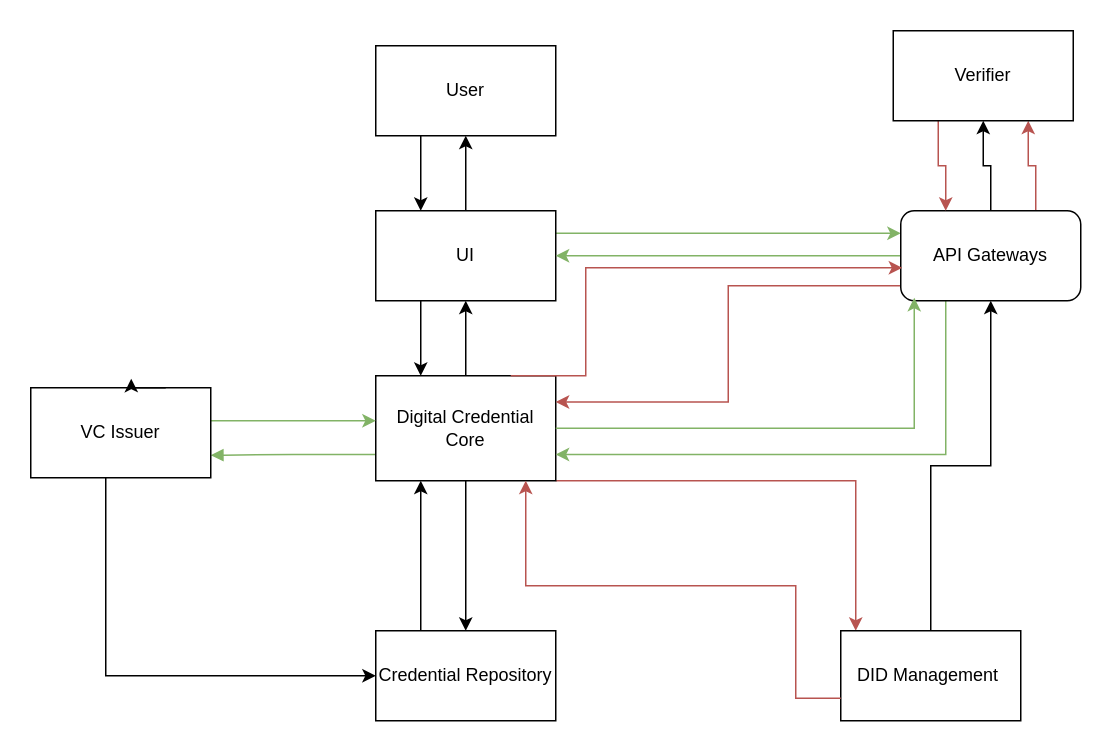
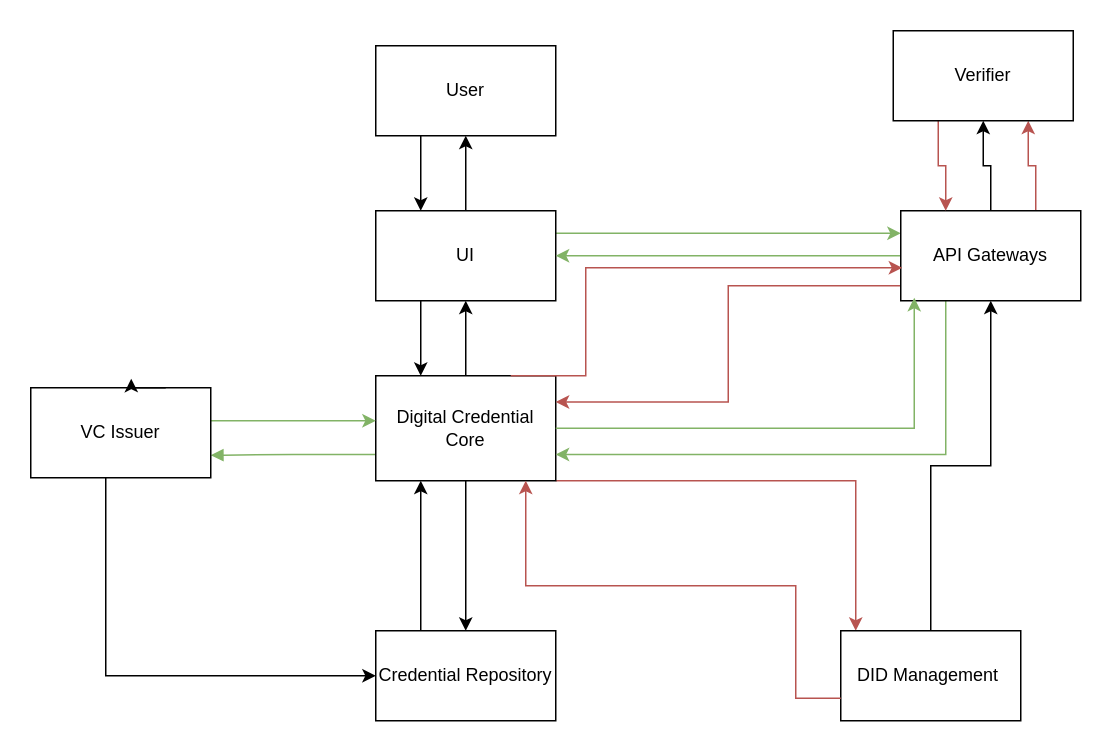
(991, 256) -> (991, 256)
